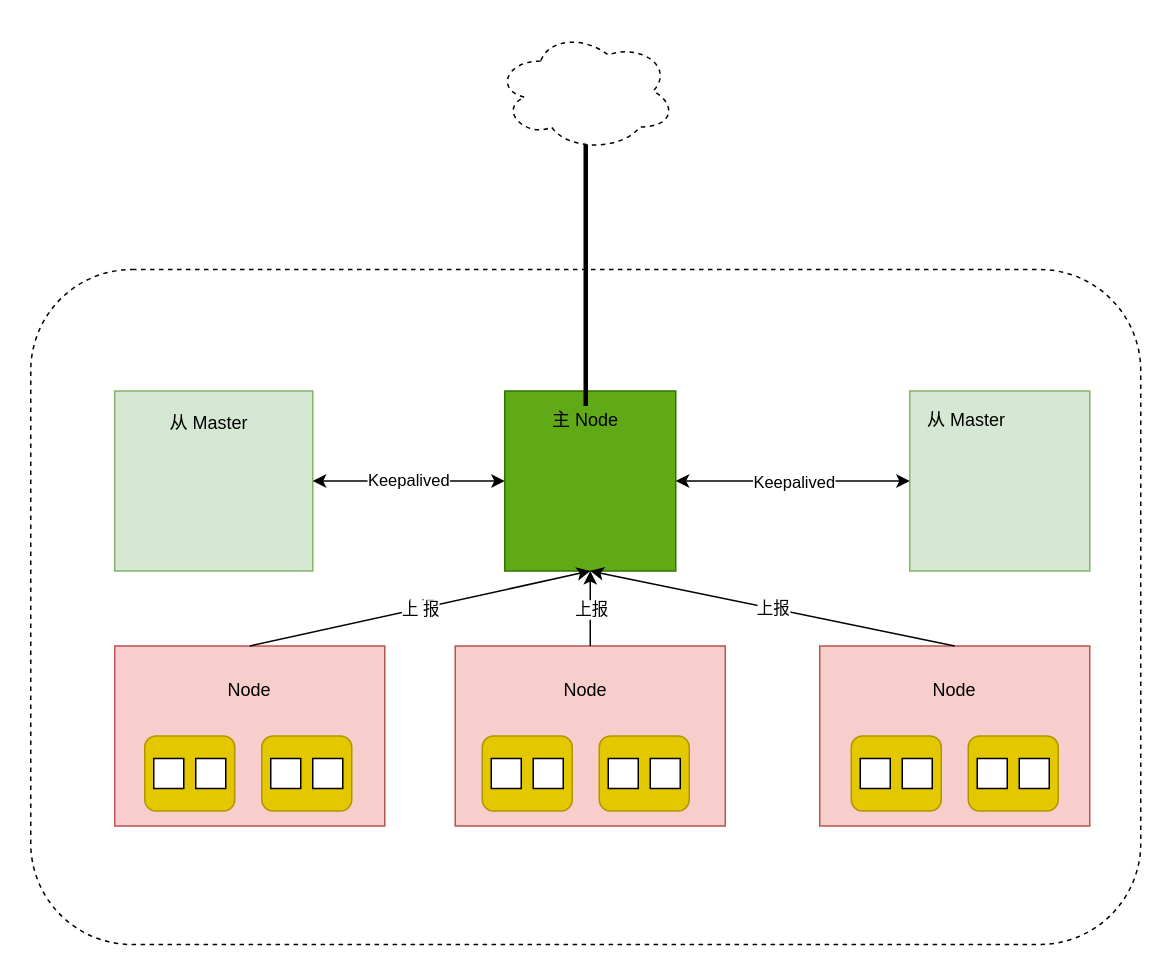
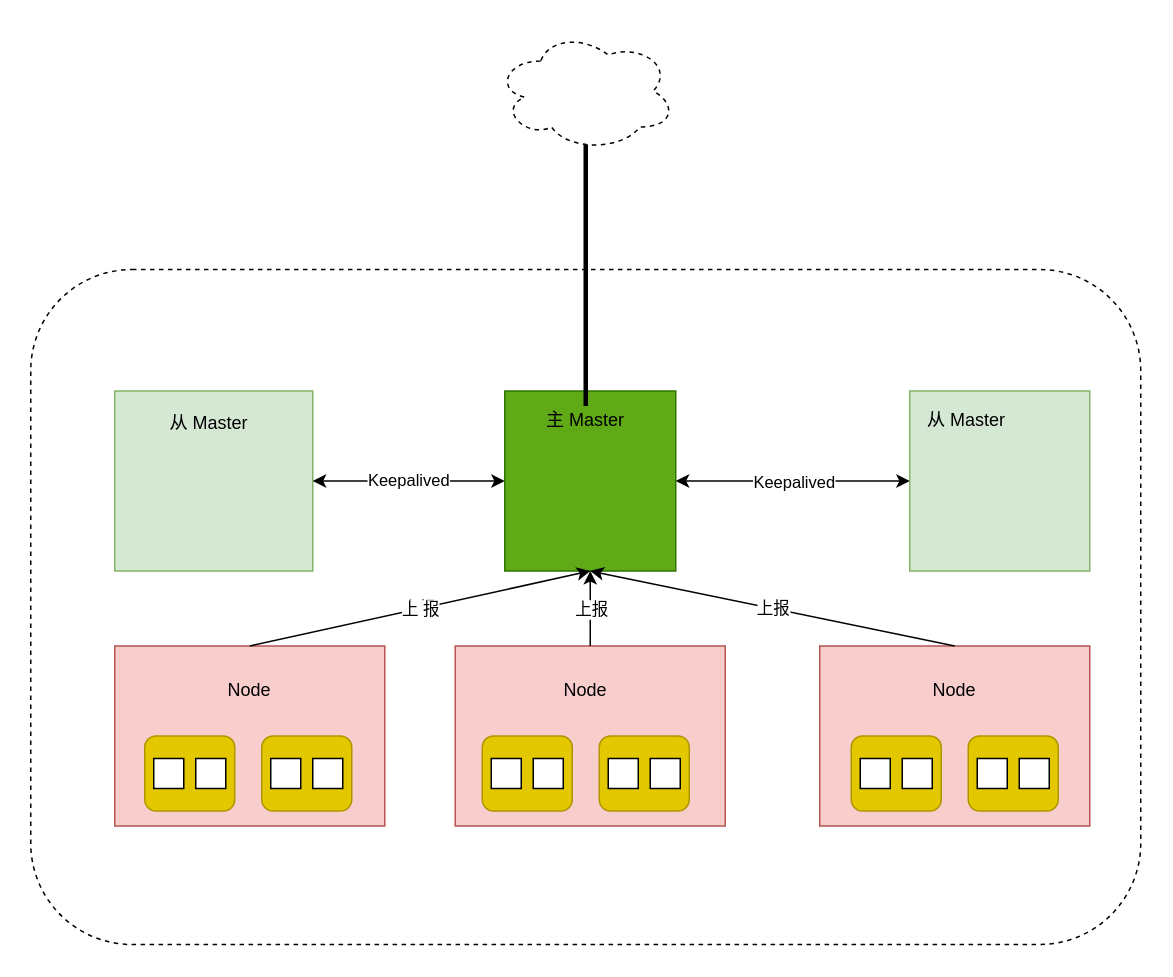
(586, 421) -> (586, 421)
